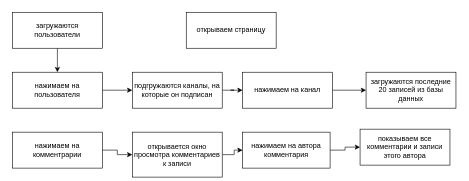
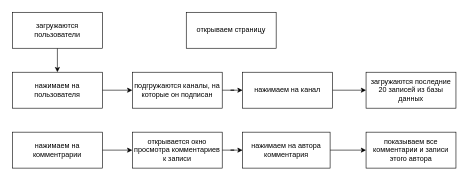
(405, 147) -> (411, 150)
(177, 155) -> (177, 150)
